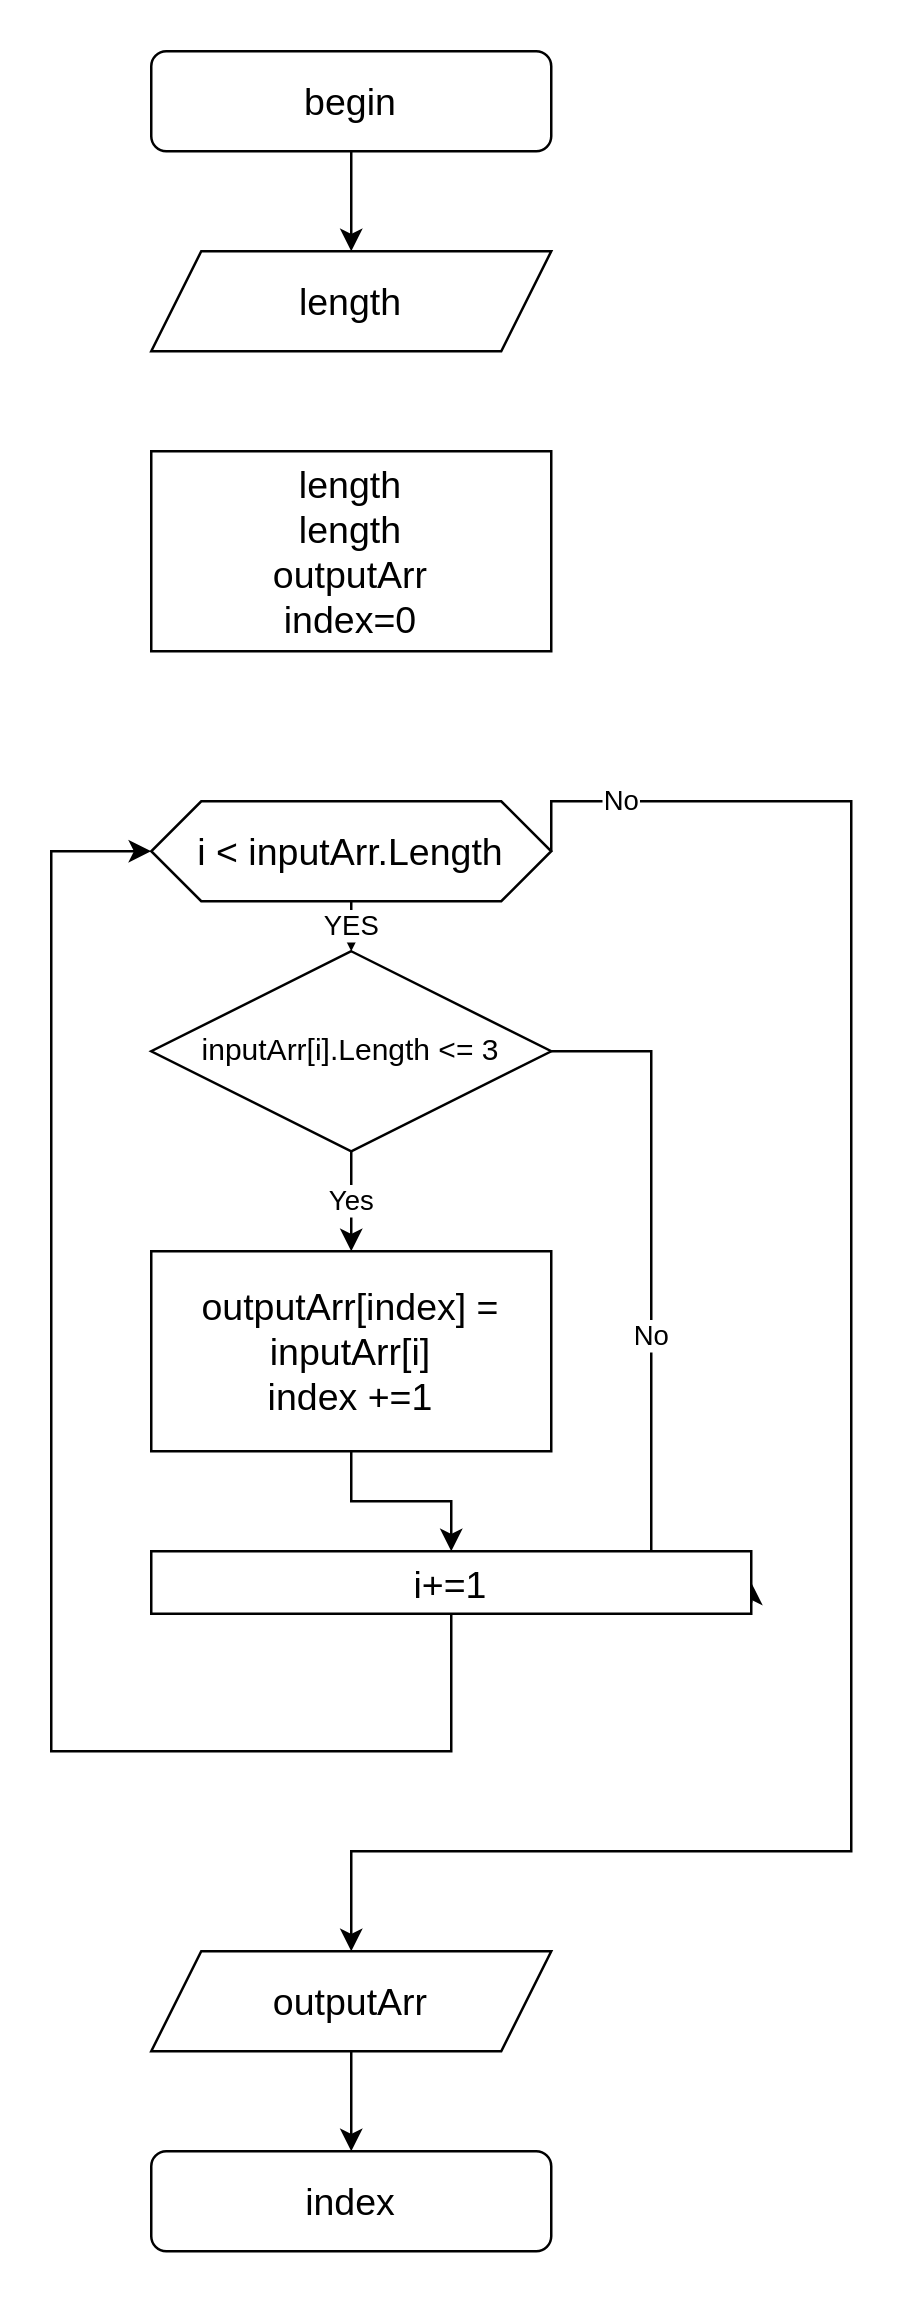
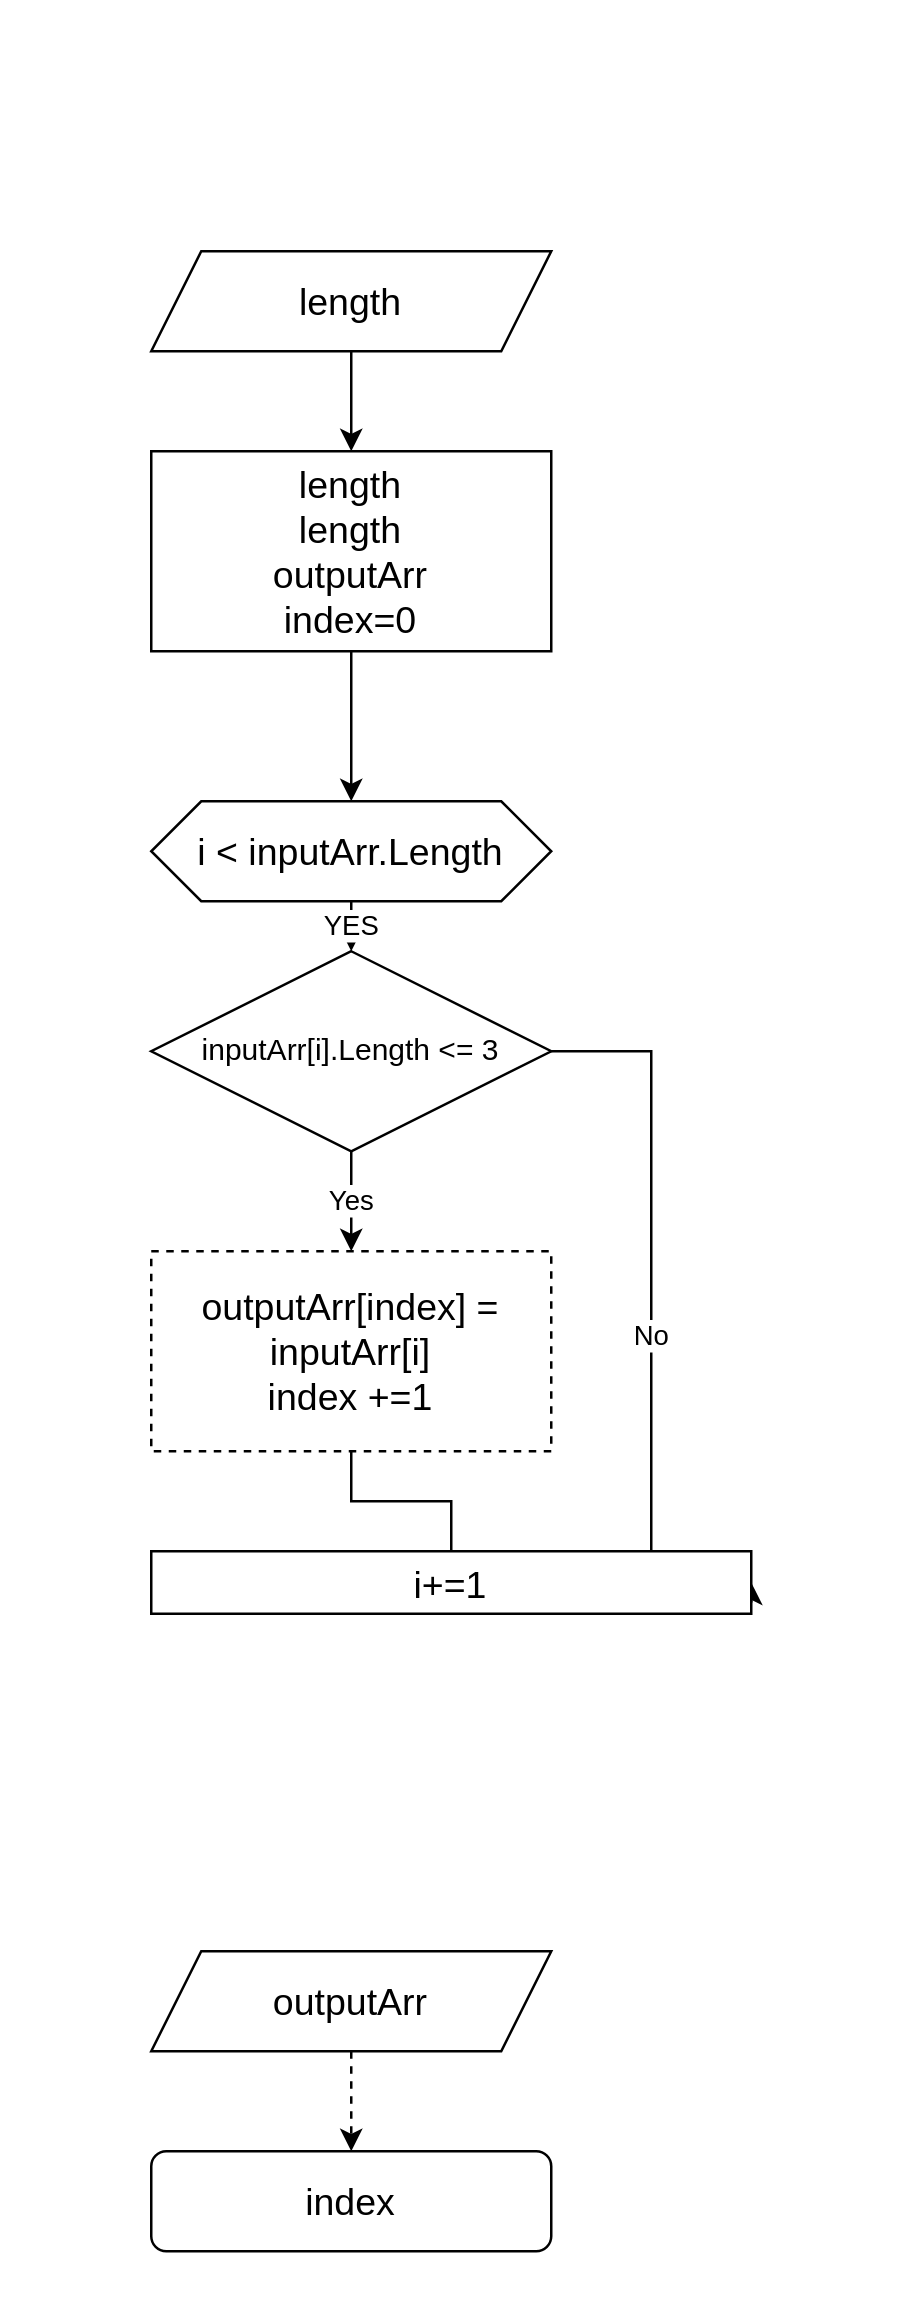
(351, 101) -> none
(351, 193) -> none
none -> (351, 393)
none -> (351, 718)
(351, 1351) -> (351, 1351)
(851, 1443) -> none
(51, 1528) -> none
(451, 1533) -> (451, 1540)
(351, 2092) -> (351, 2092)
